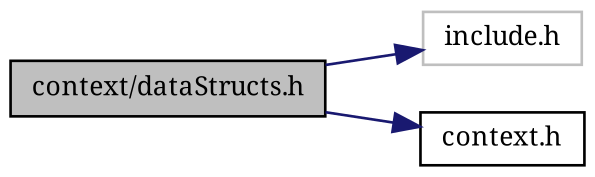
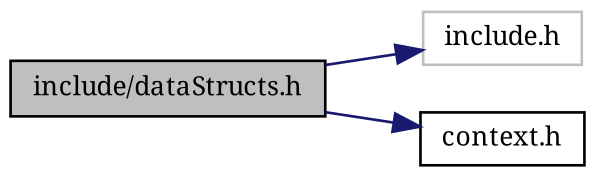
(168, 89) -> (168, 89)
